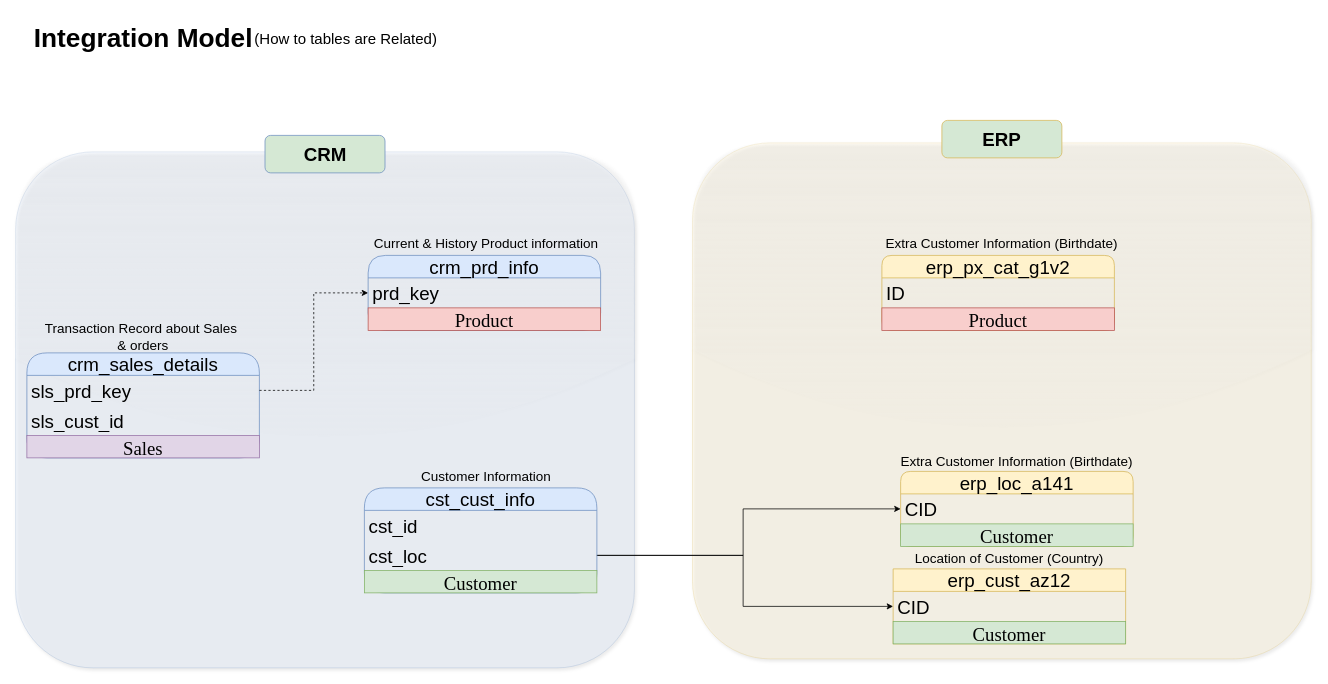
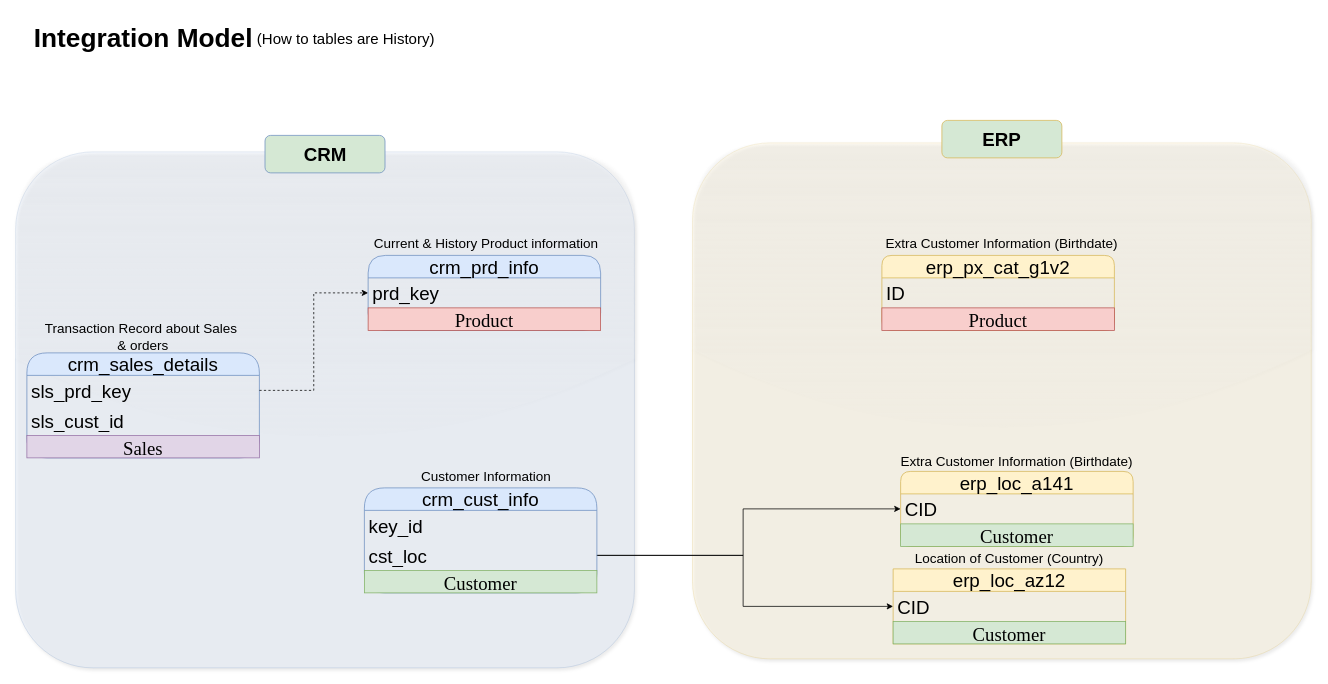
(346, 39) -> (346, 39)
(480, 499) -> (480, 499)
(398, 525) -> (398, 525)
(1009, 580) -> (1009, 580)
